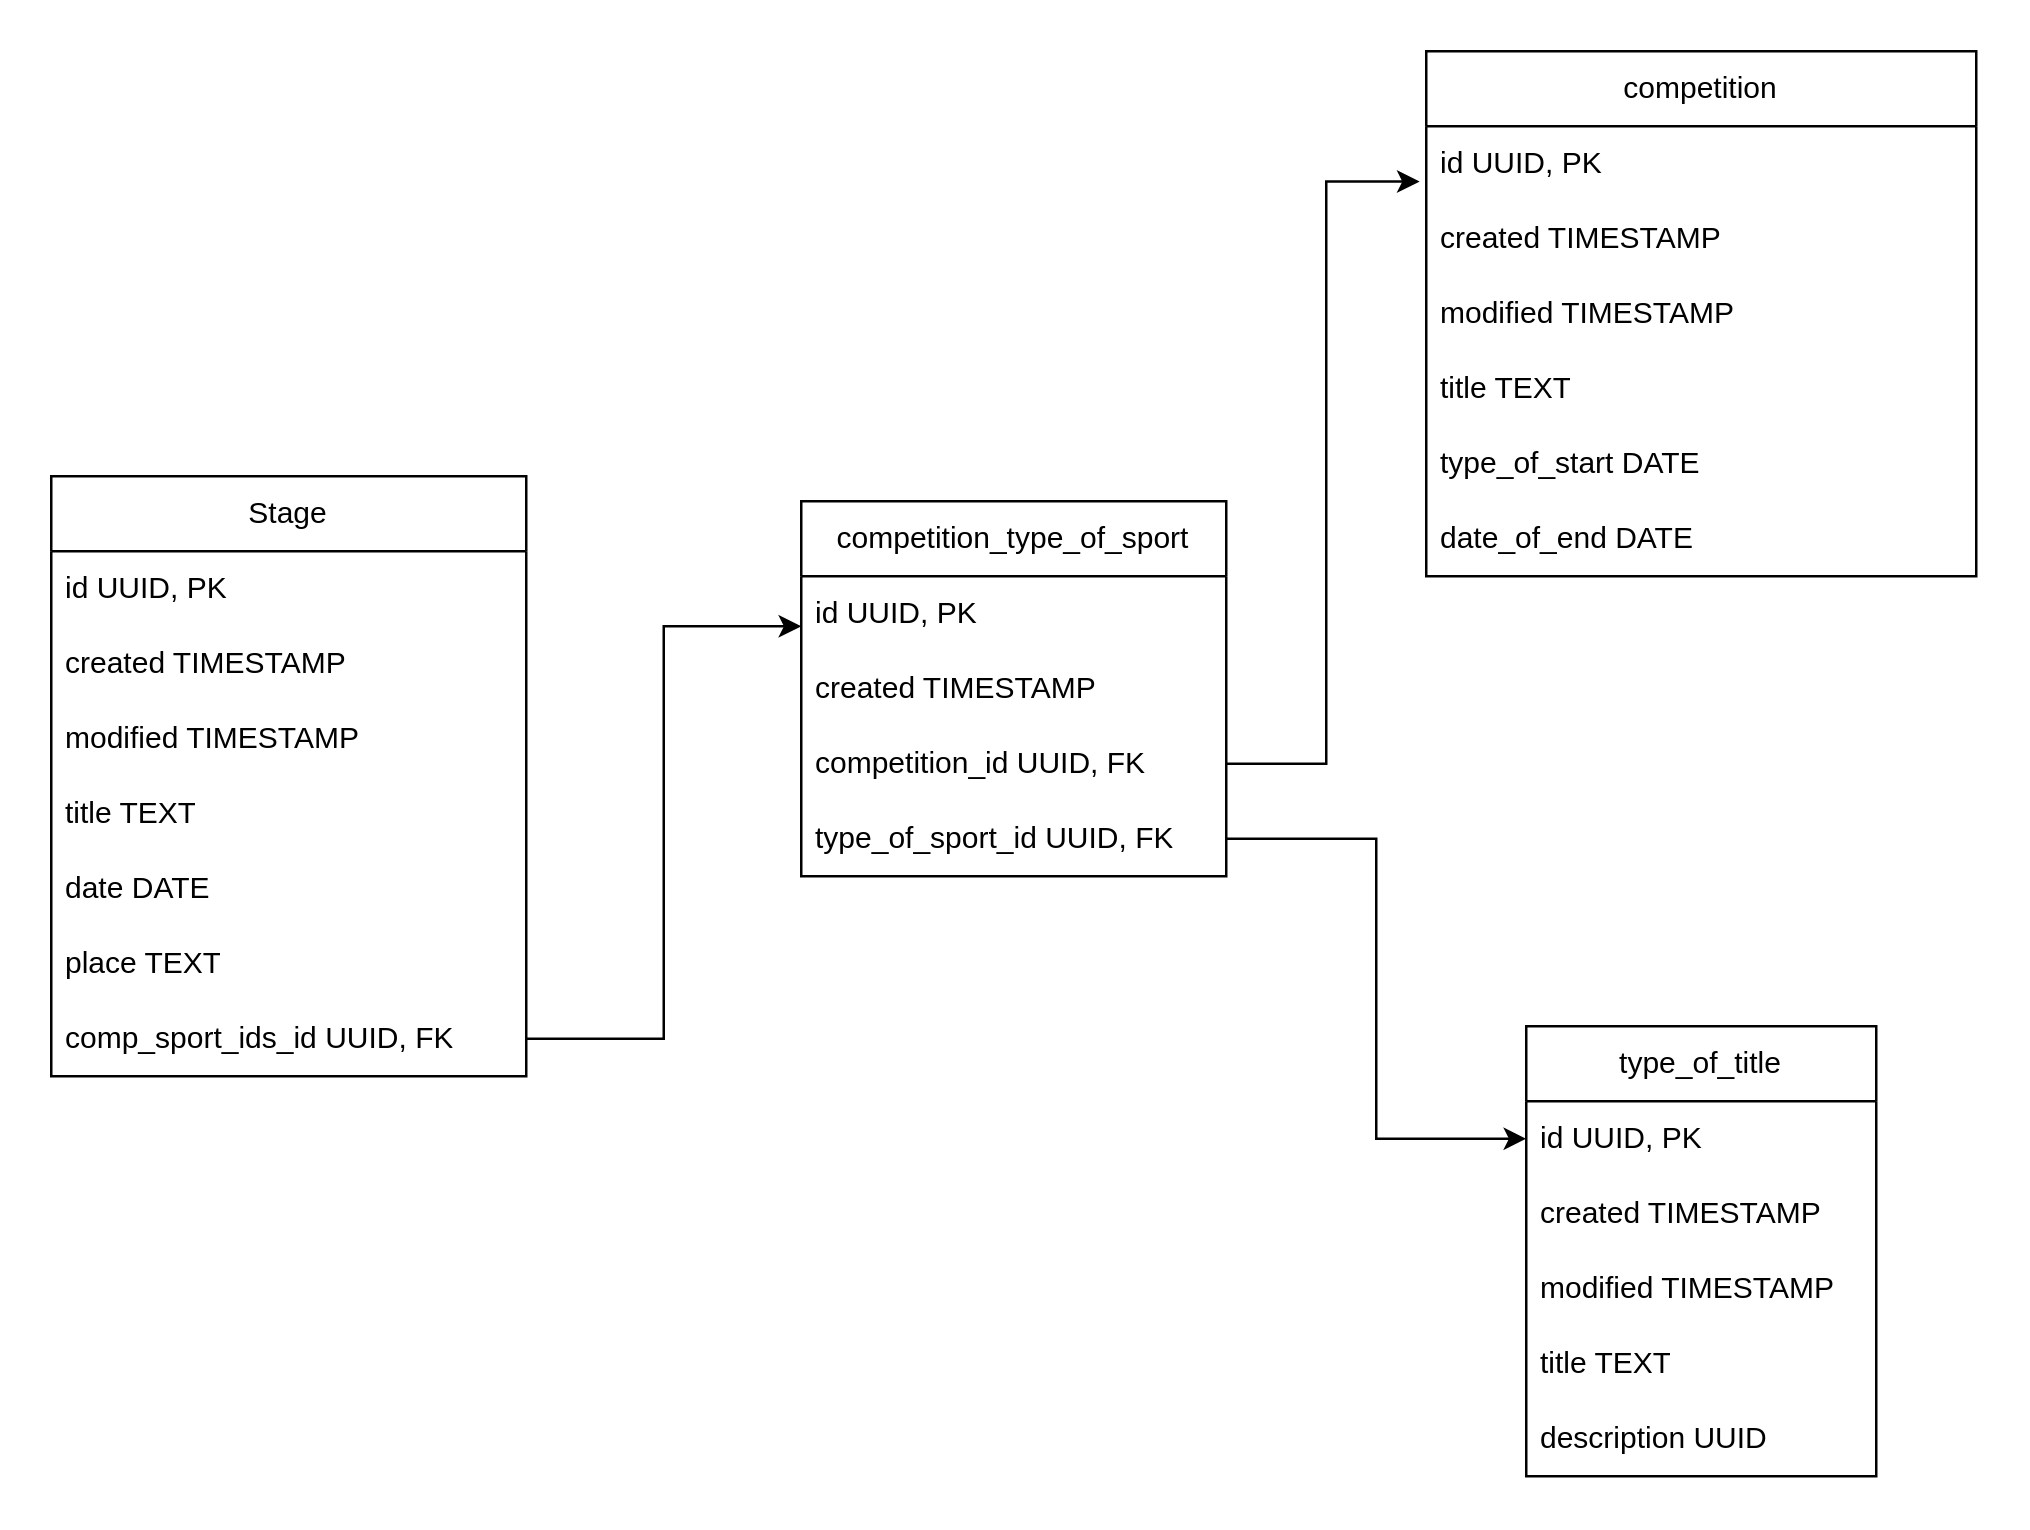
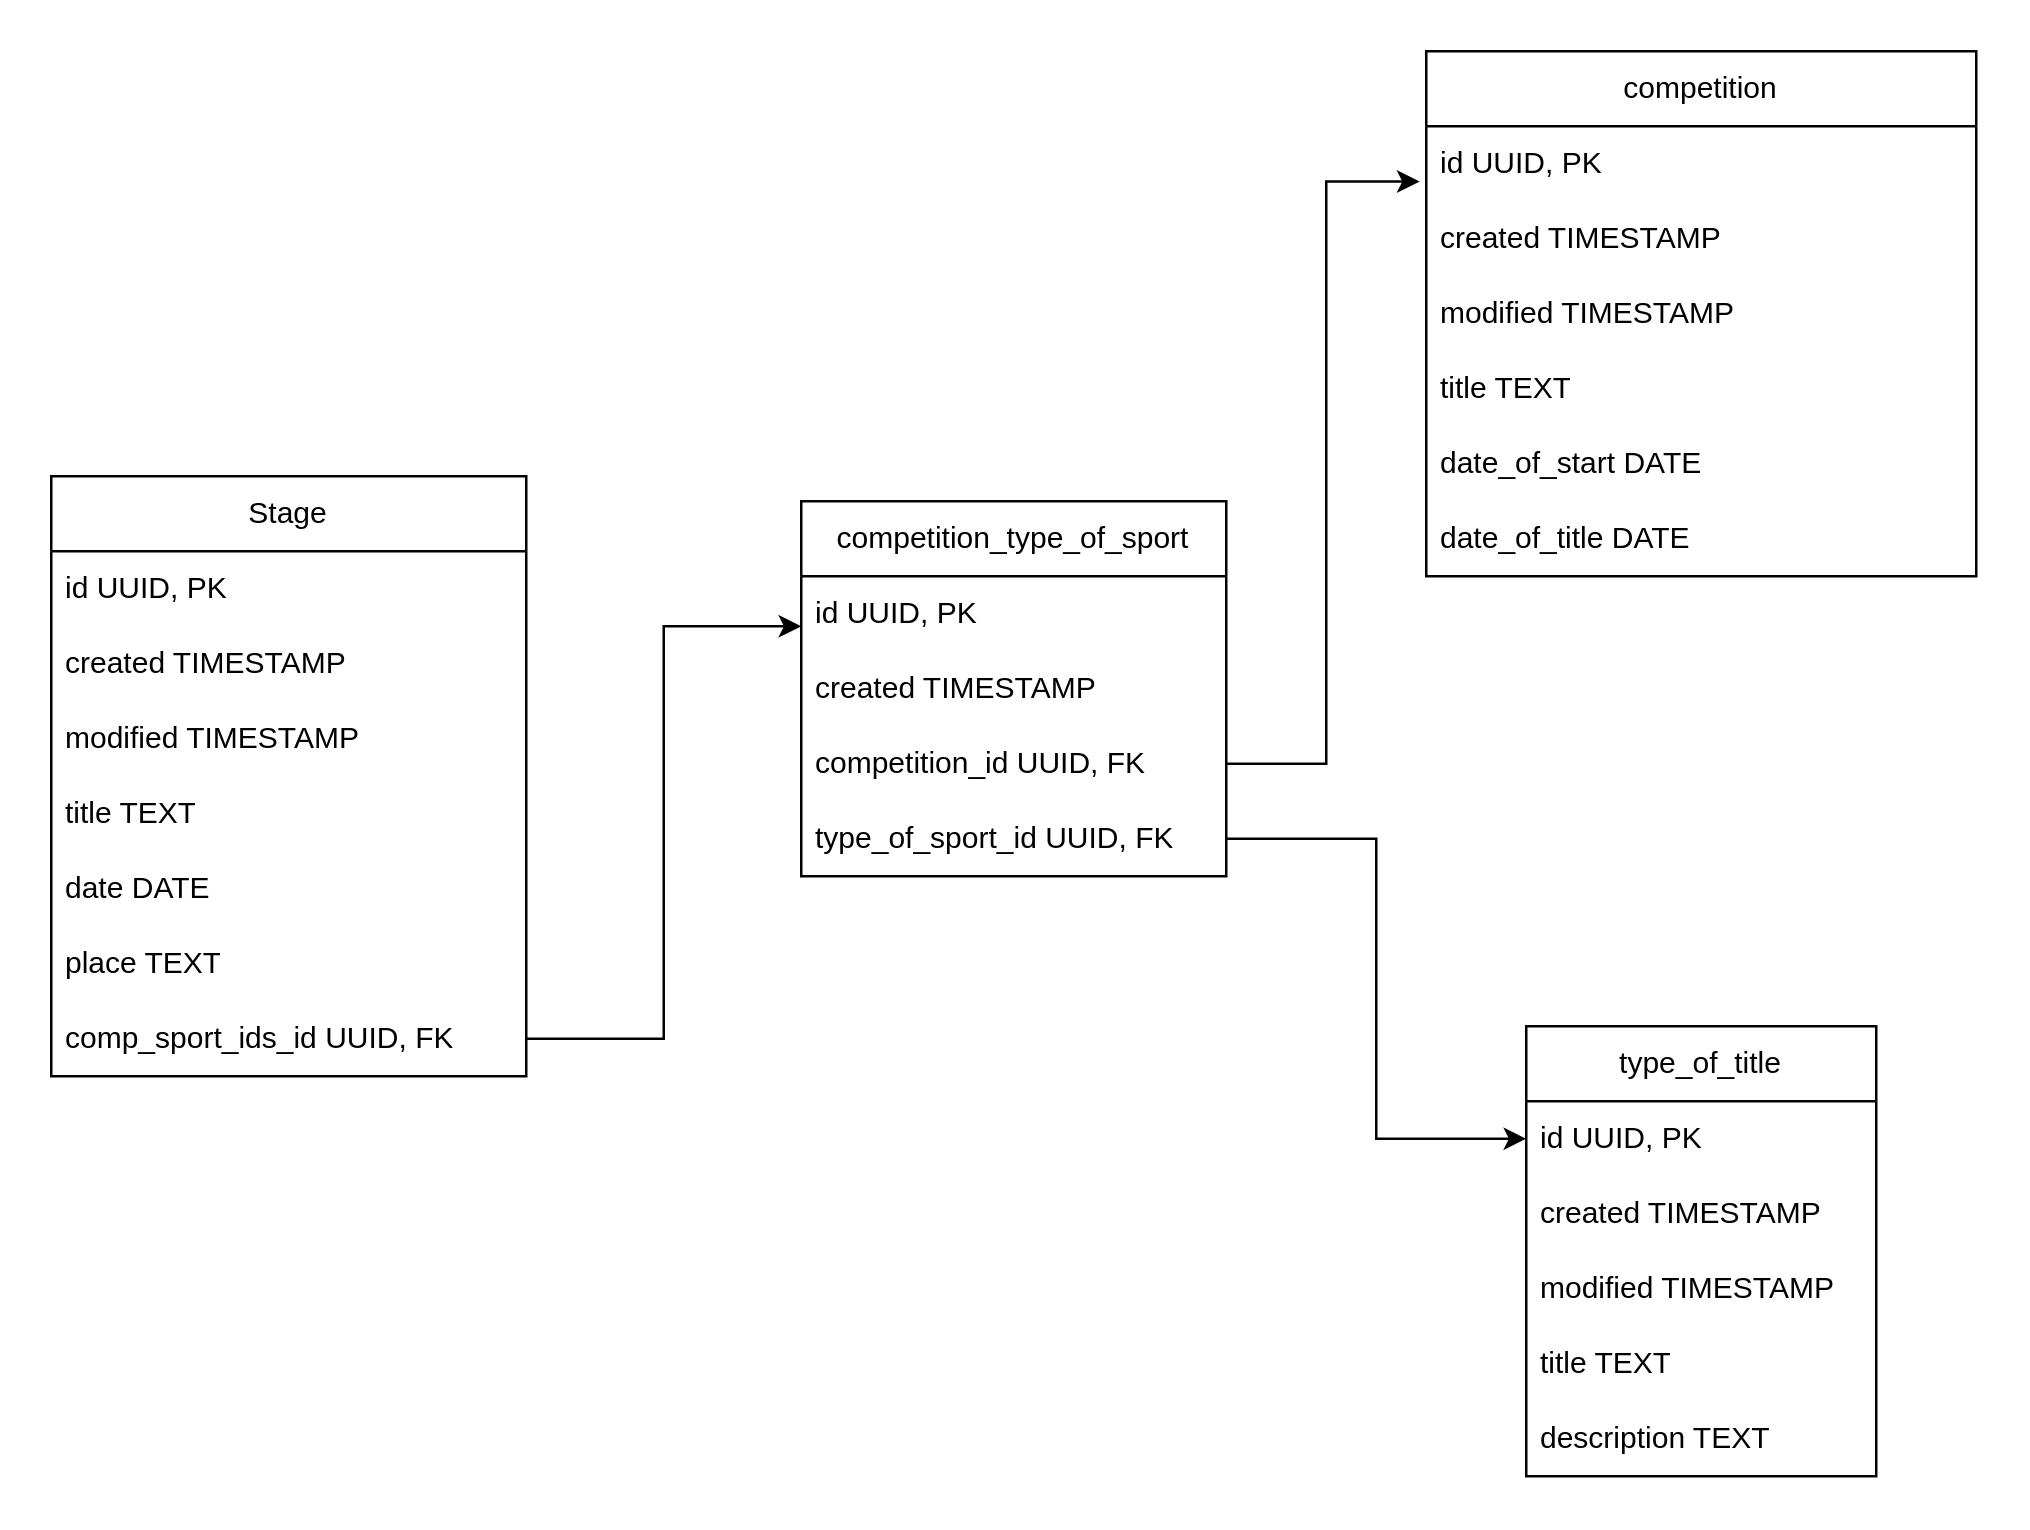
(1589, 464) -> (1589, 464)
(1572, 539) -> (1581, 539)
(1664, 1439) -> (1664, 1439)
